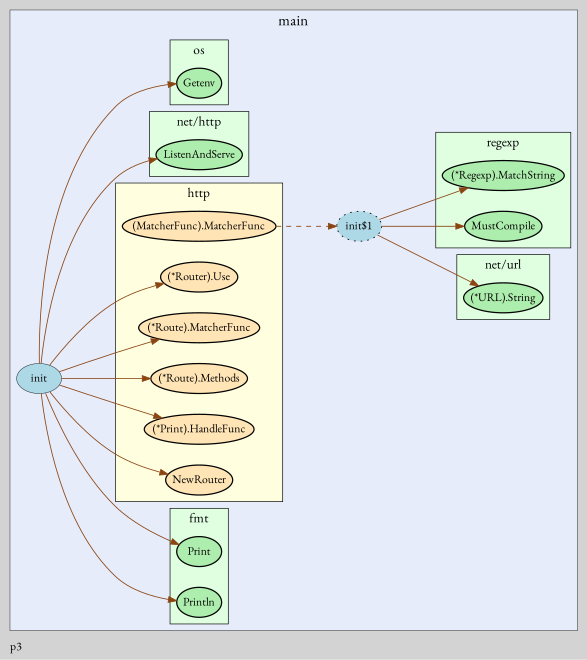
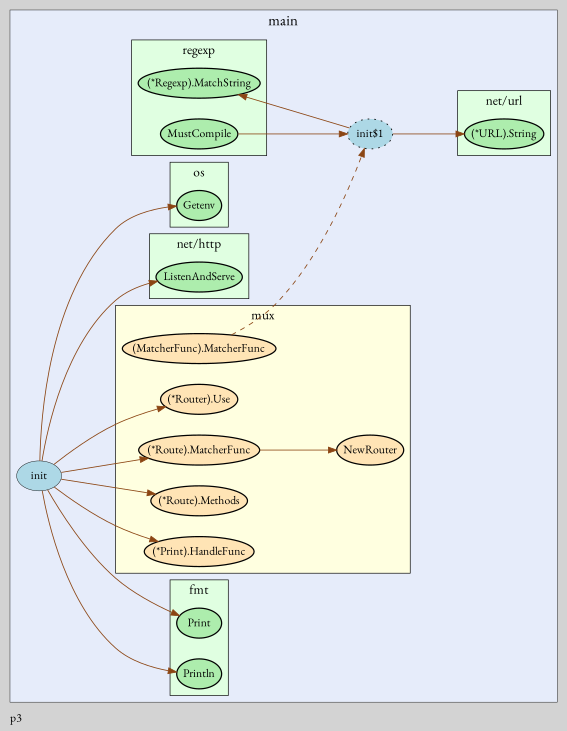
(199, 194) -> (263, 316)
(419, 226) -> (289, 134)
(98, 442) -> (294, 450)
